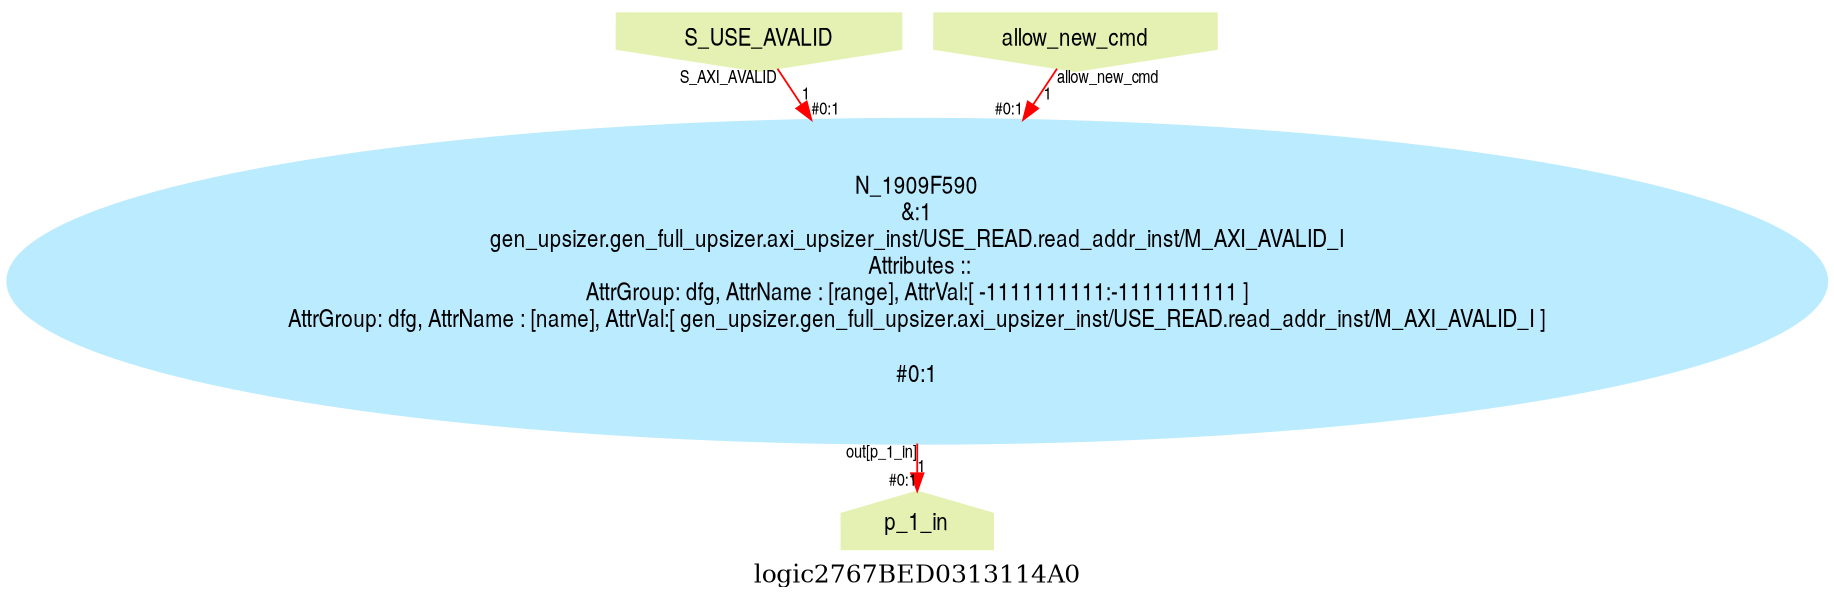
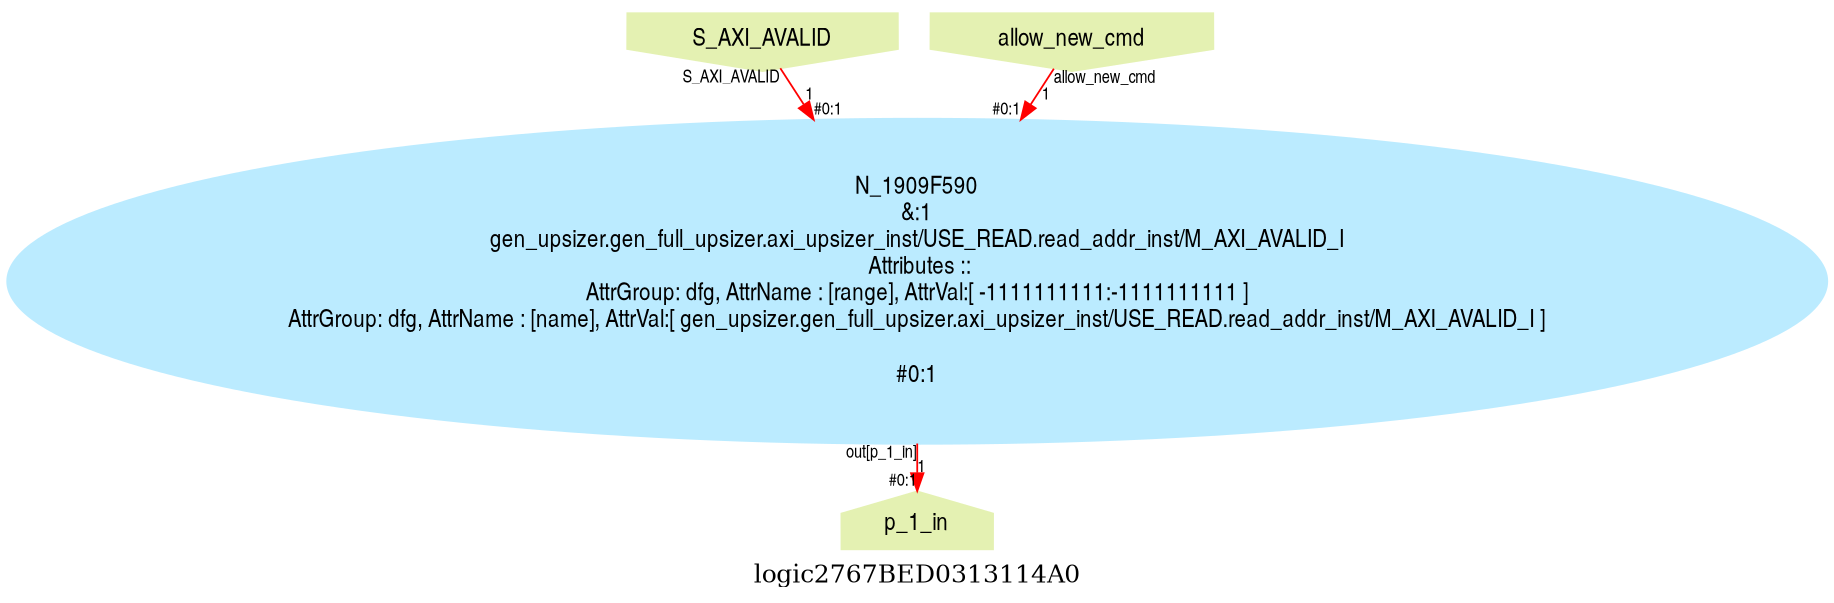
(759, 39) -> (763, 39)
